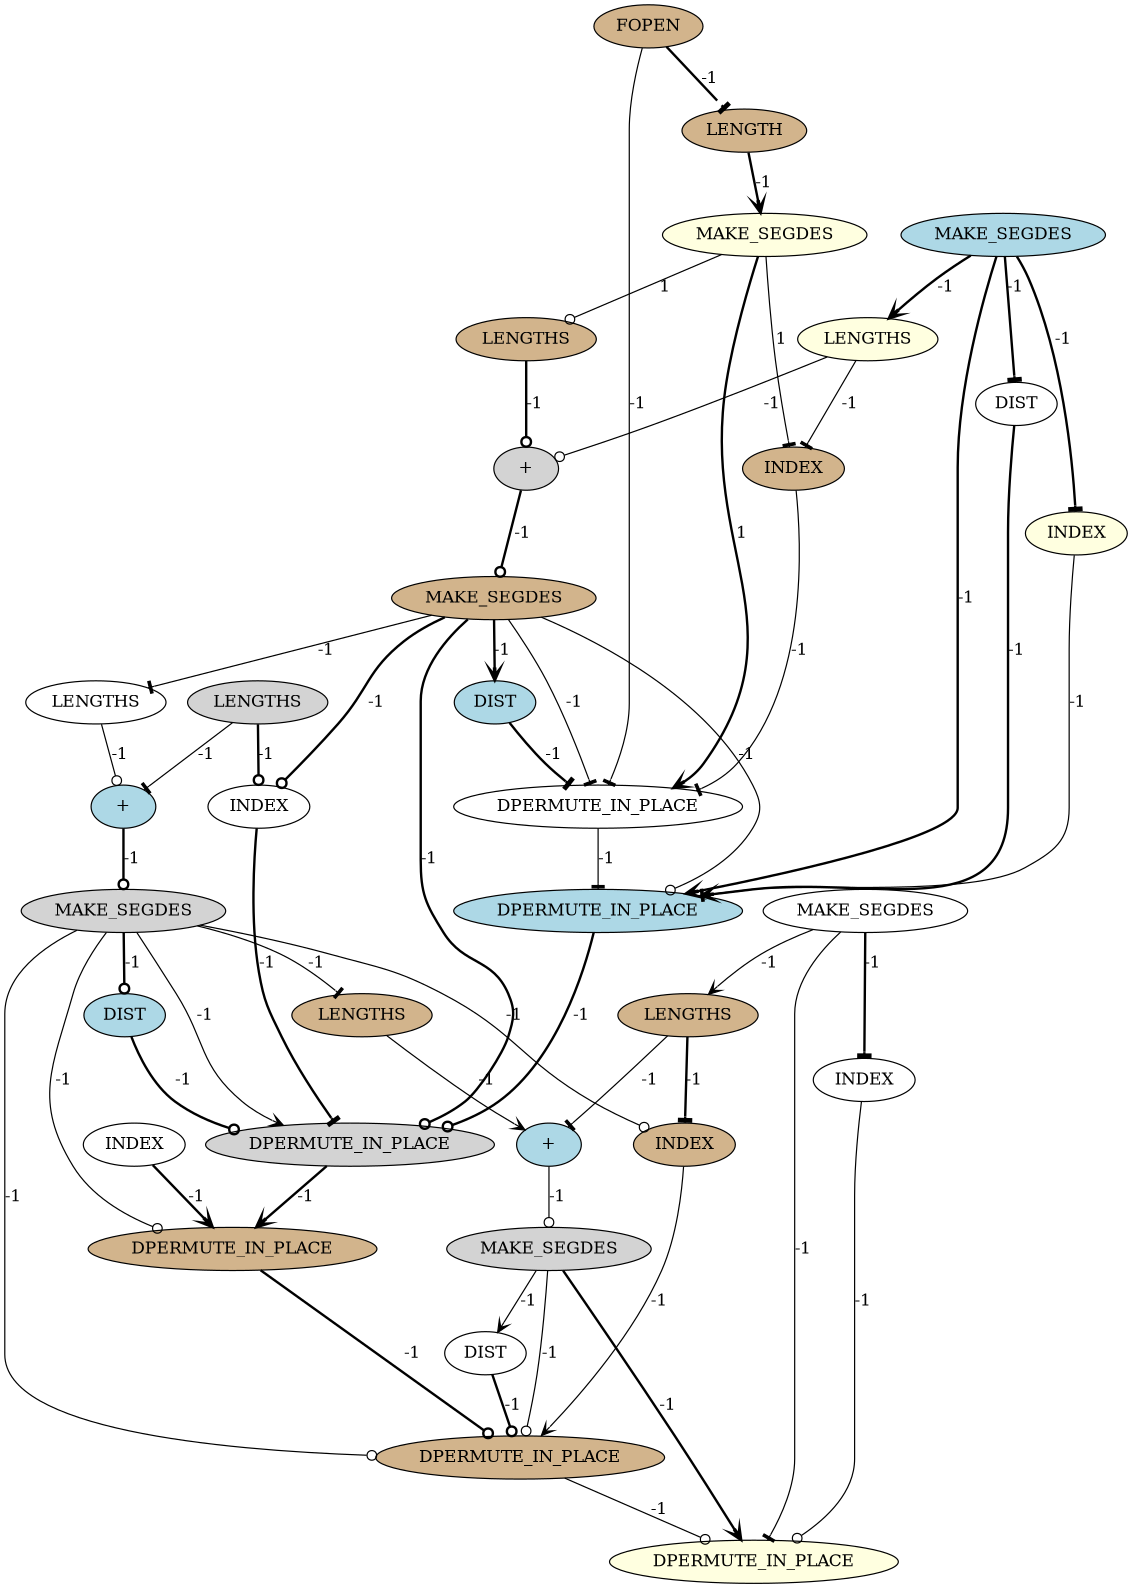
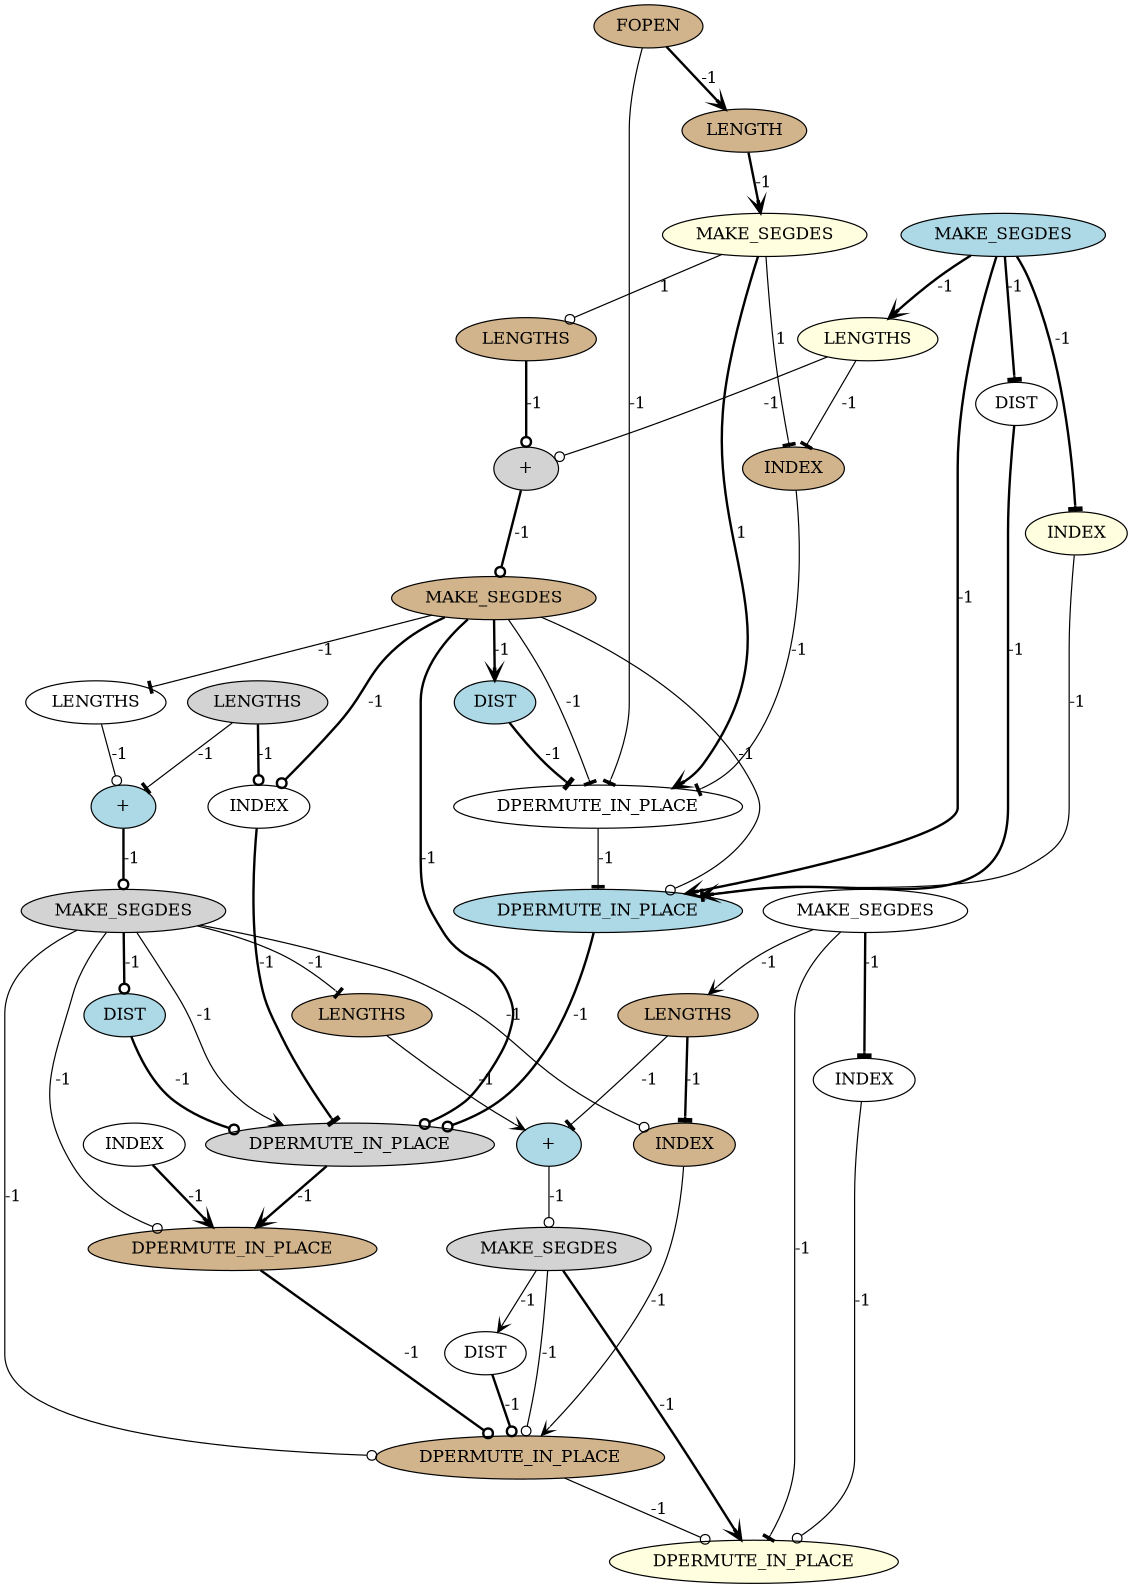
(692, 74) -> (692, 74)
